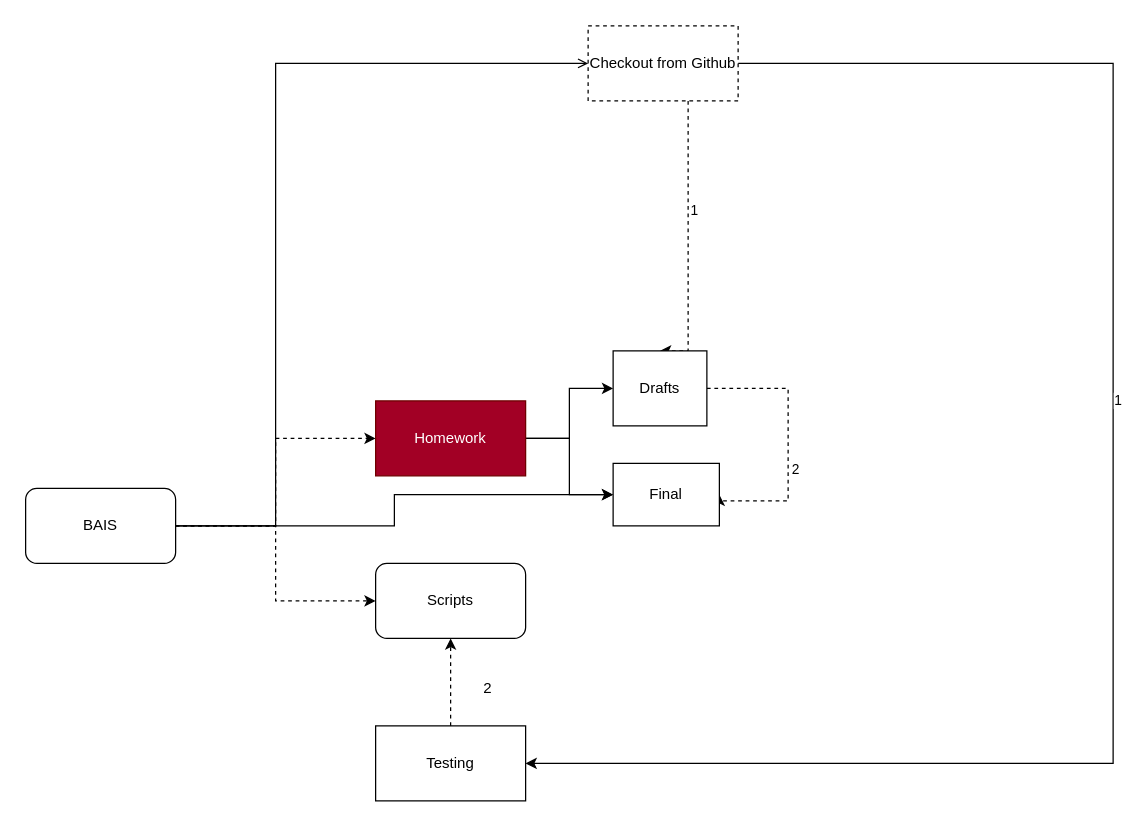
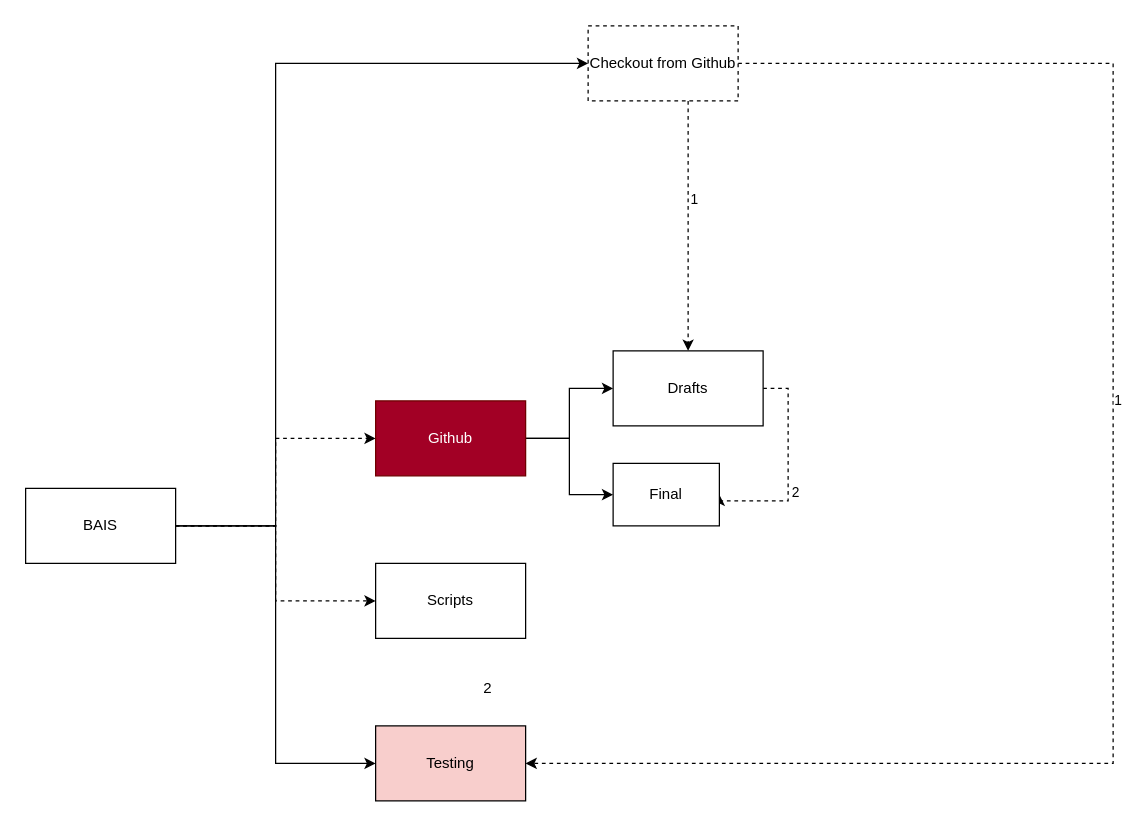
(580, 63) -> (578, 63)
(660, 388) -> (688, 388)
(451, 438) -> (451, 438)
(406, 494) -> (276, 729)
(1113, 515) -> (1113, 515)
(101, 526) -> (101, 526)
(451, 601) -> (451, 601)
(451, 686) -> none
(451, 763) -> (451, 763)
